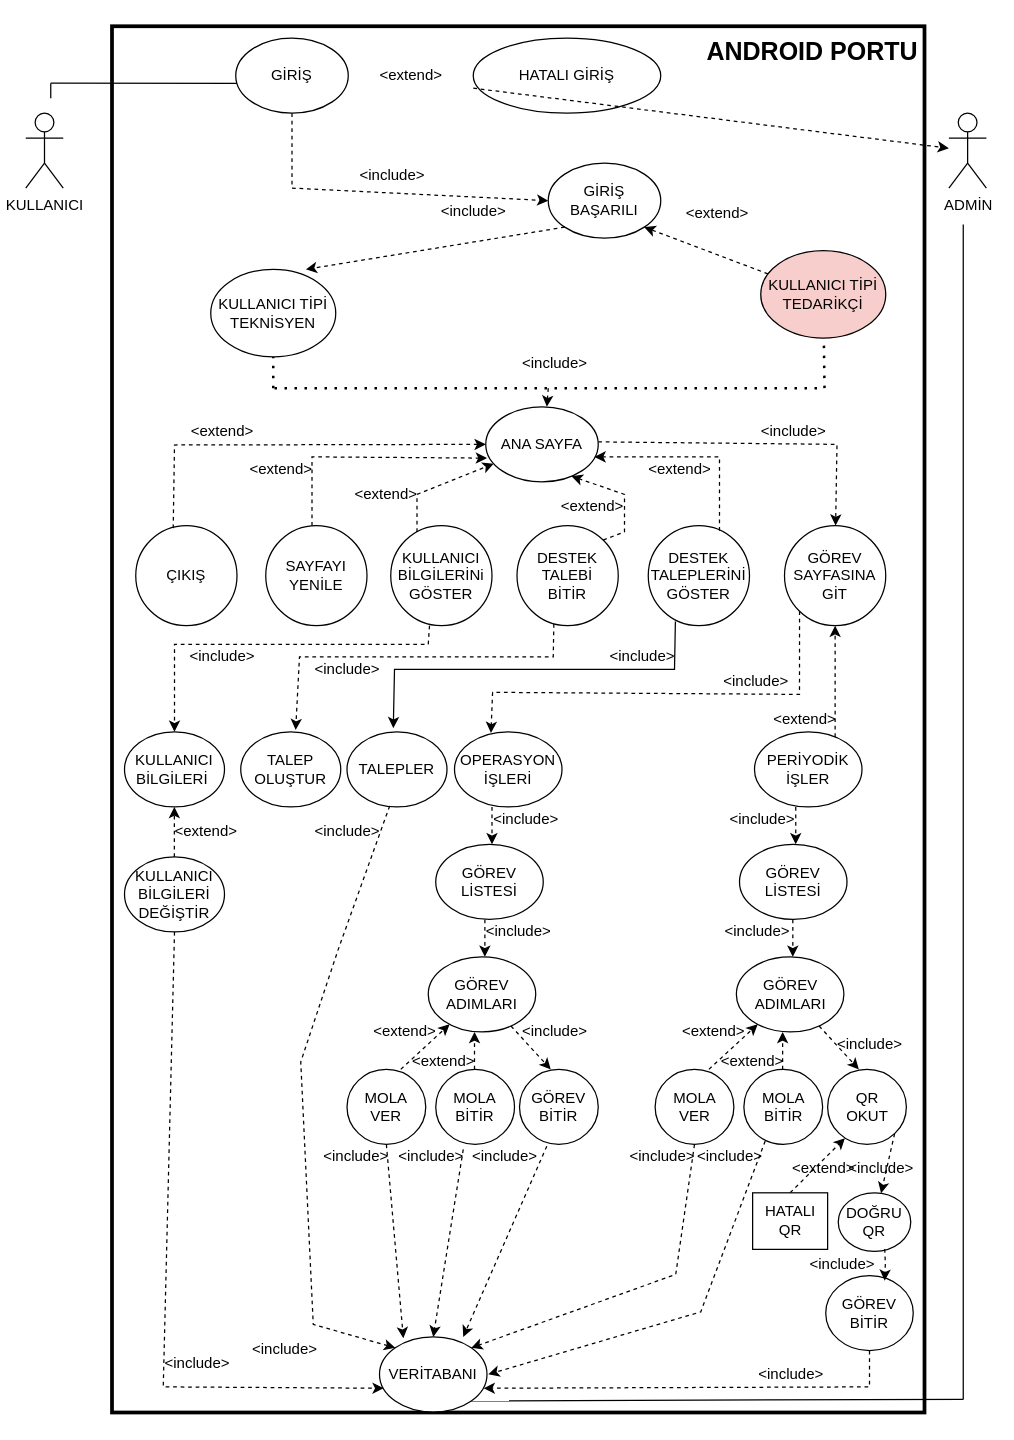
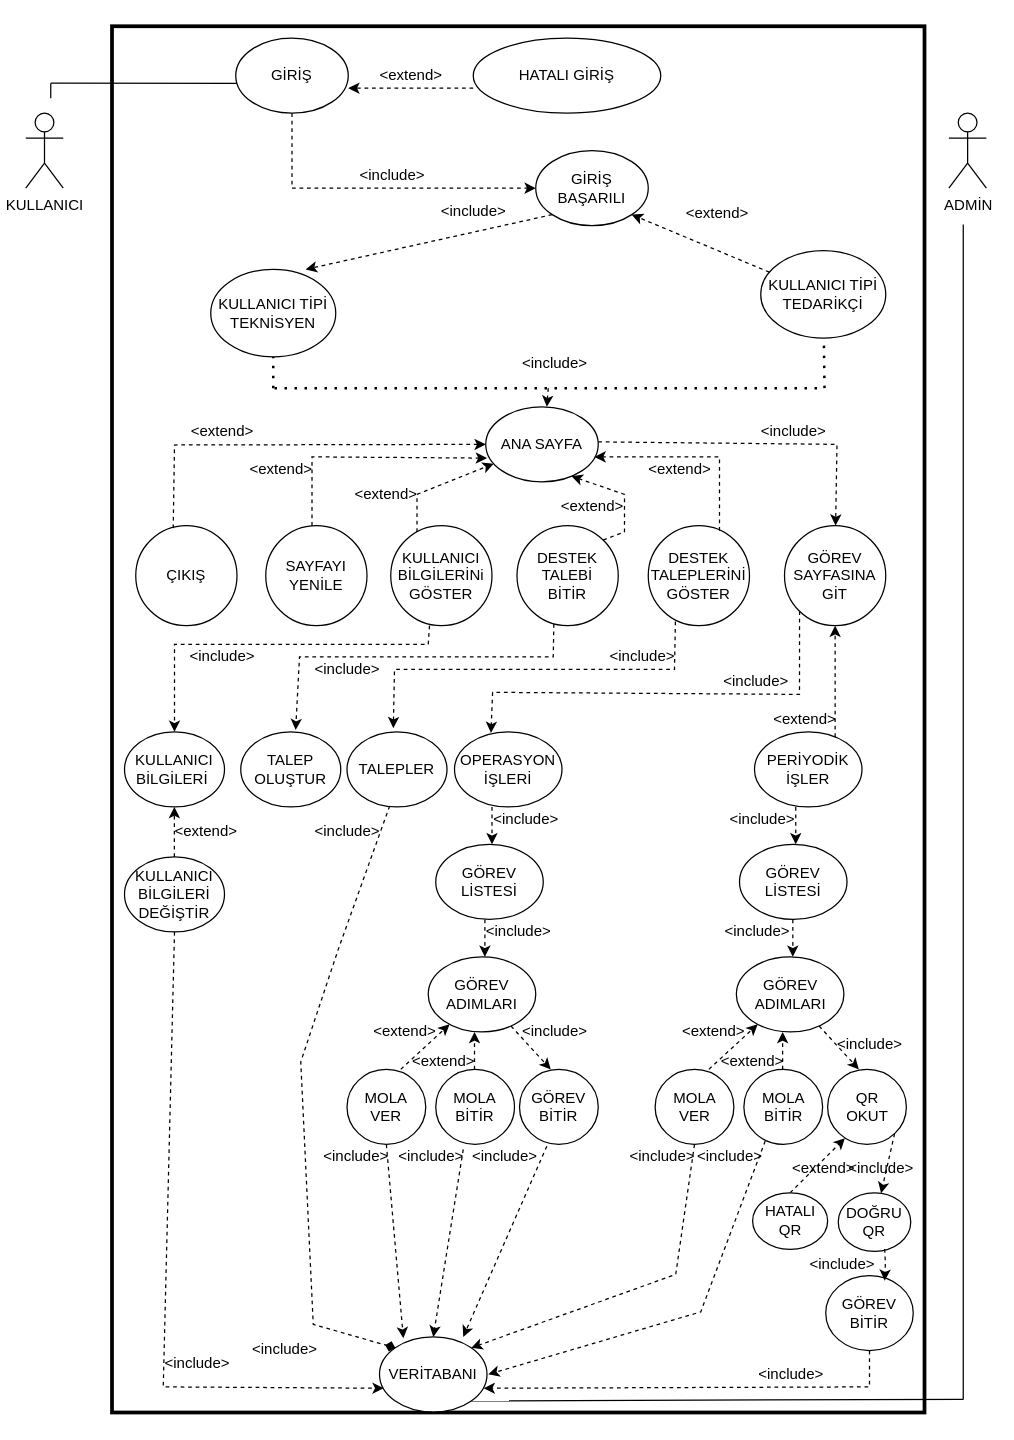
(811, 51) -> none
(706, 118) -> (415, 88)
(604, 201) -> (592, 188)
(823, 294) -> (823, 294)
(533, 669) -> (533, 669)
(790, 1221) -> (790, 1221)
(386, 1345) -> (385, 1345)
